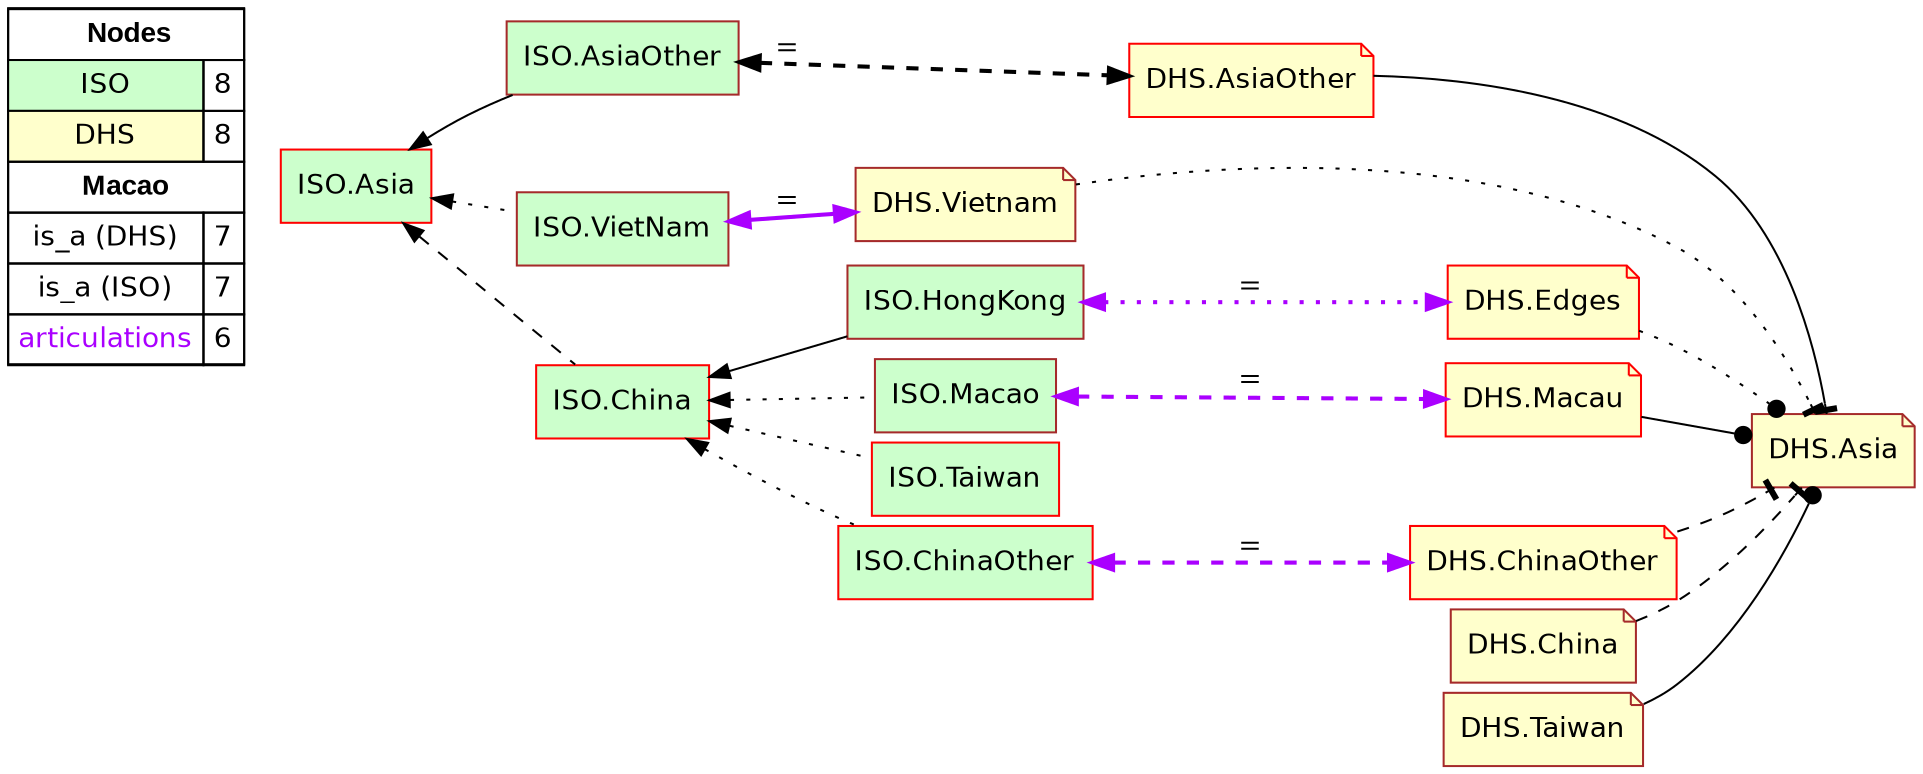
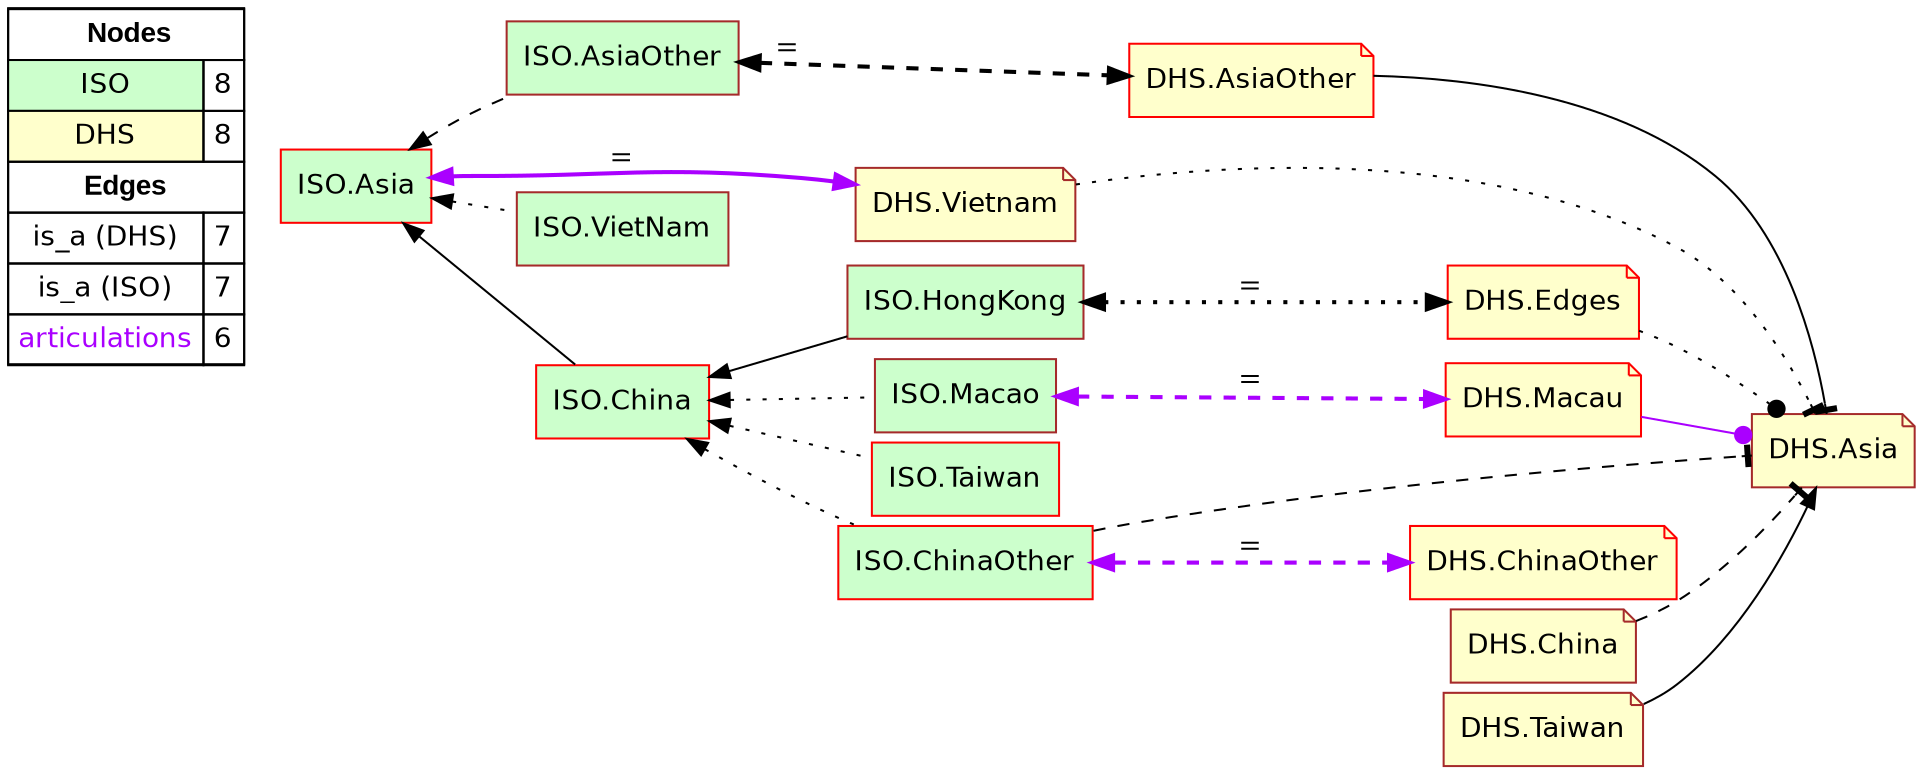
(469, 114) -> (469, 114)
(126, 186) -> (126, 186)
(792, 217) -> (643, 172)
(497, 300) -> (497, 300)
(1266, 302) -> (1266, 302)
(1688, 425) -> (1688, 425)
(1722, 515) -> (1417, 485)
(1742, 617) -> (1742, 617)
